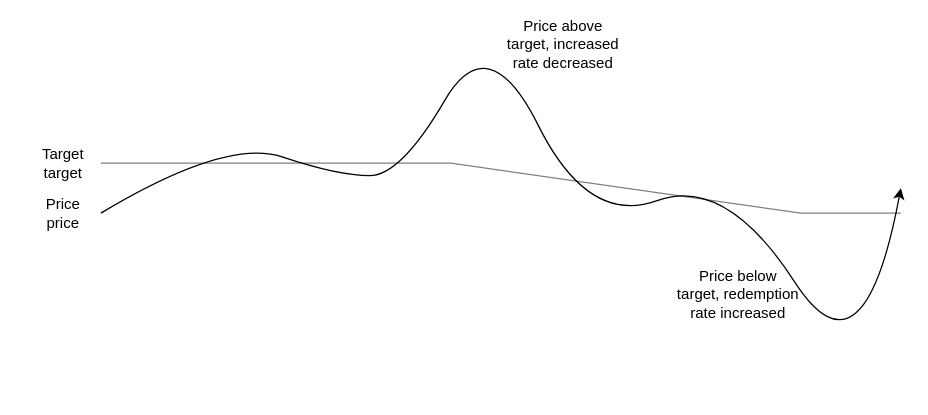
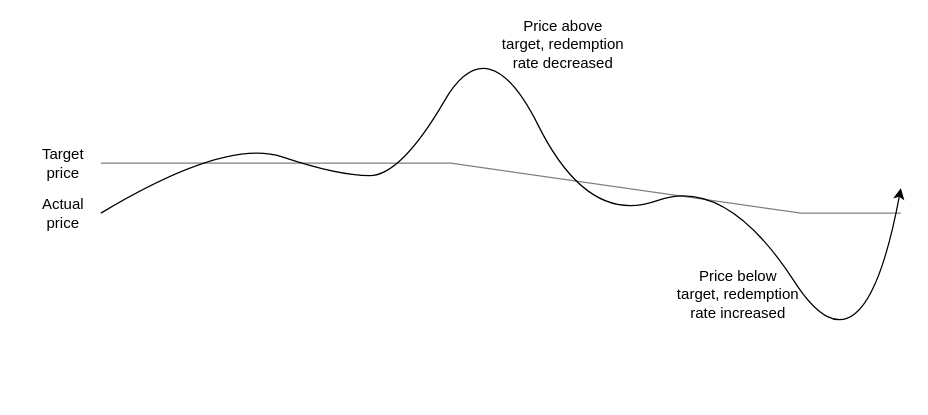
(563, 44) -> (563, 44)
(63, 163) -> (63, 163)
(63, 213) -> (63, 213)
